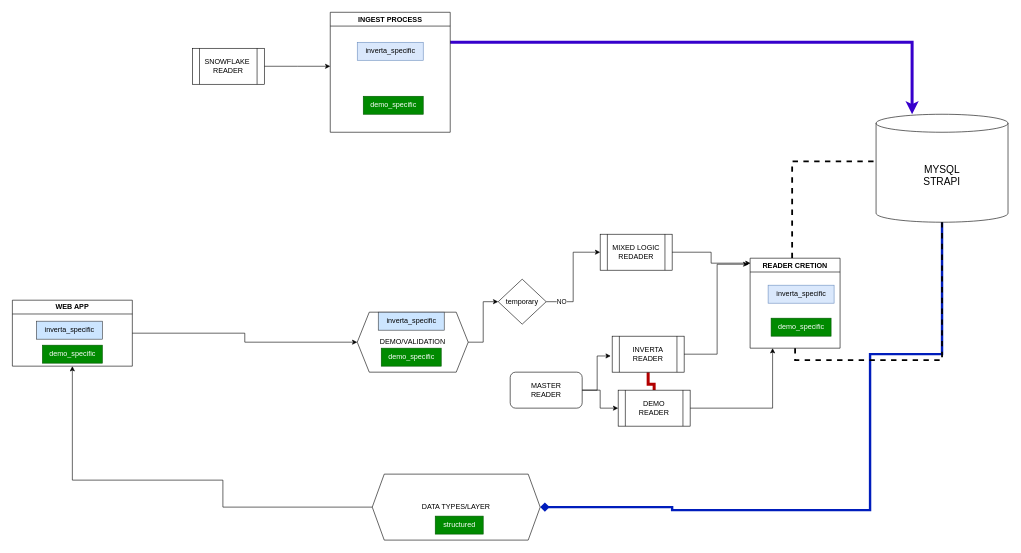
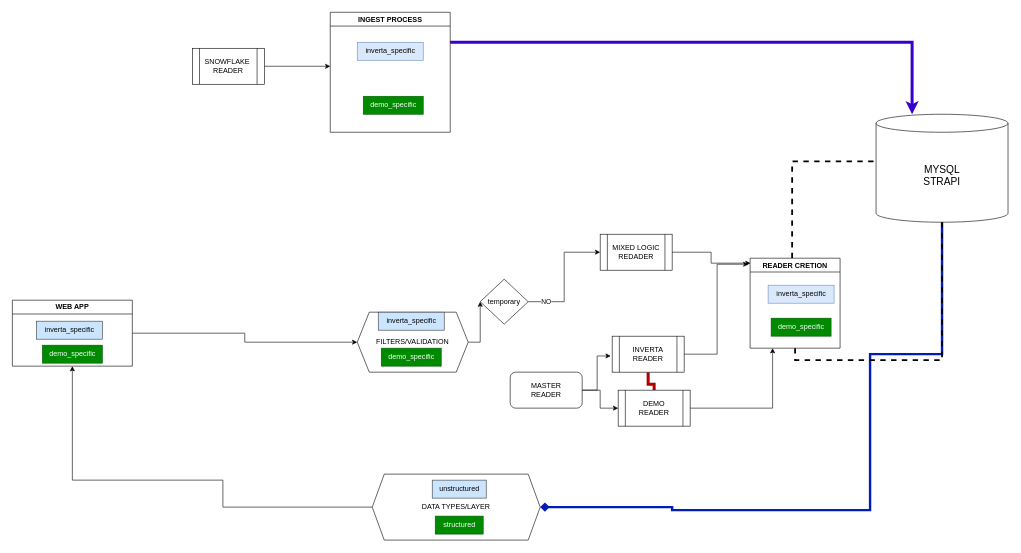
(522, 302) -> (504, 302)
(413, 342) -> (413, 342)
none -> (459, 489)
